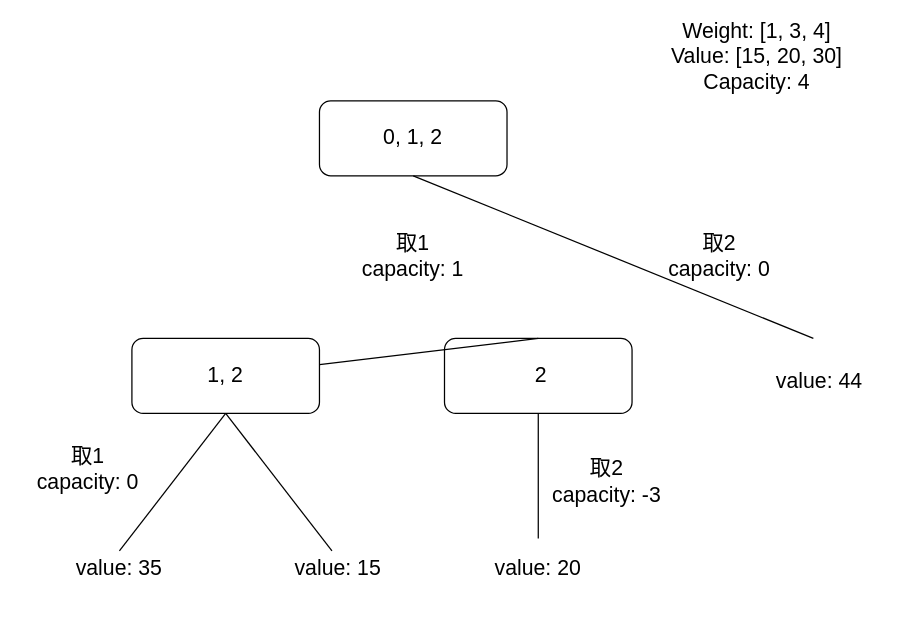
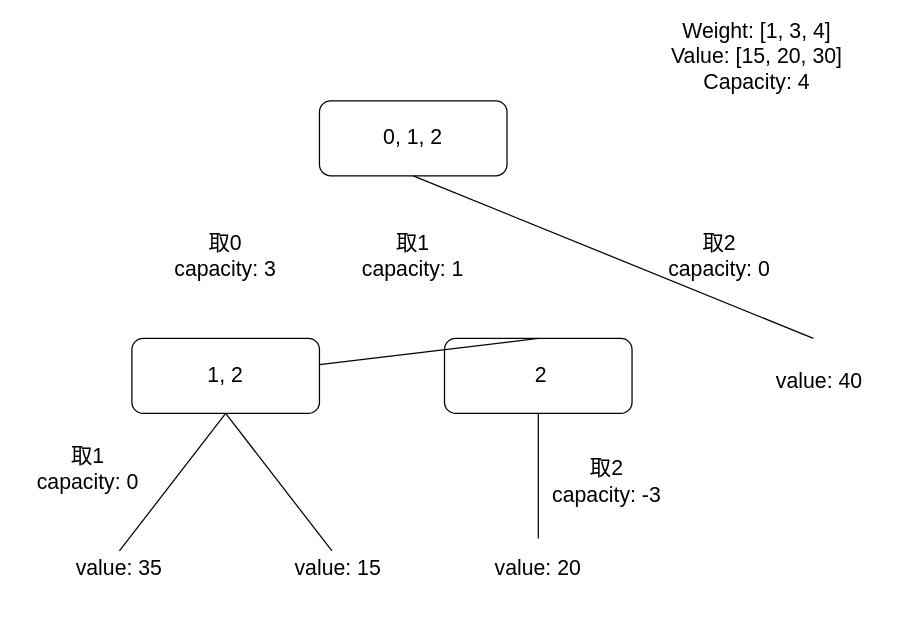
none -> (226, 257)
(819, 382) -> (819, 382)
